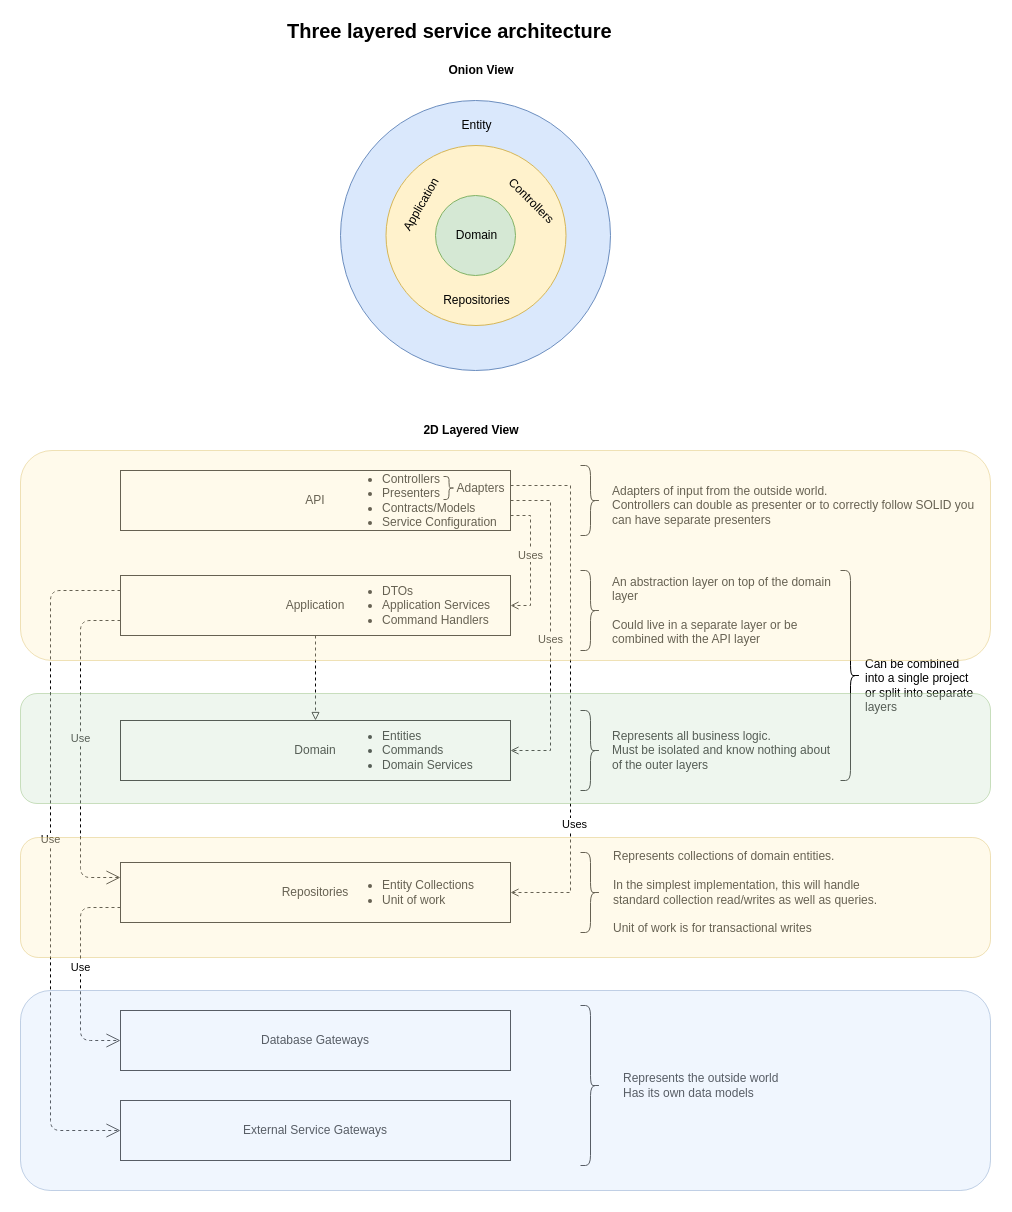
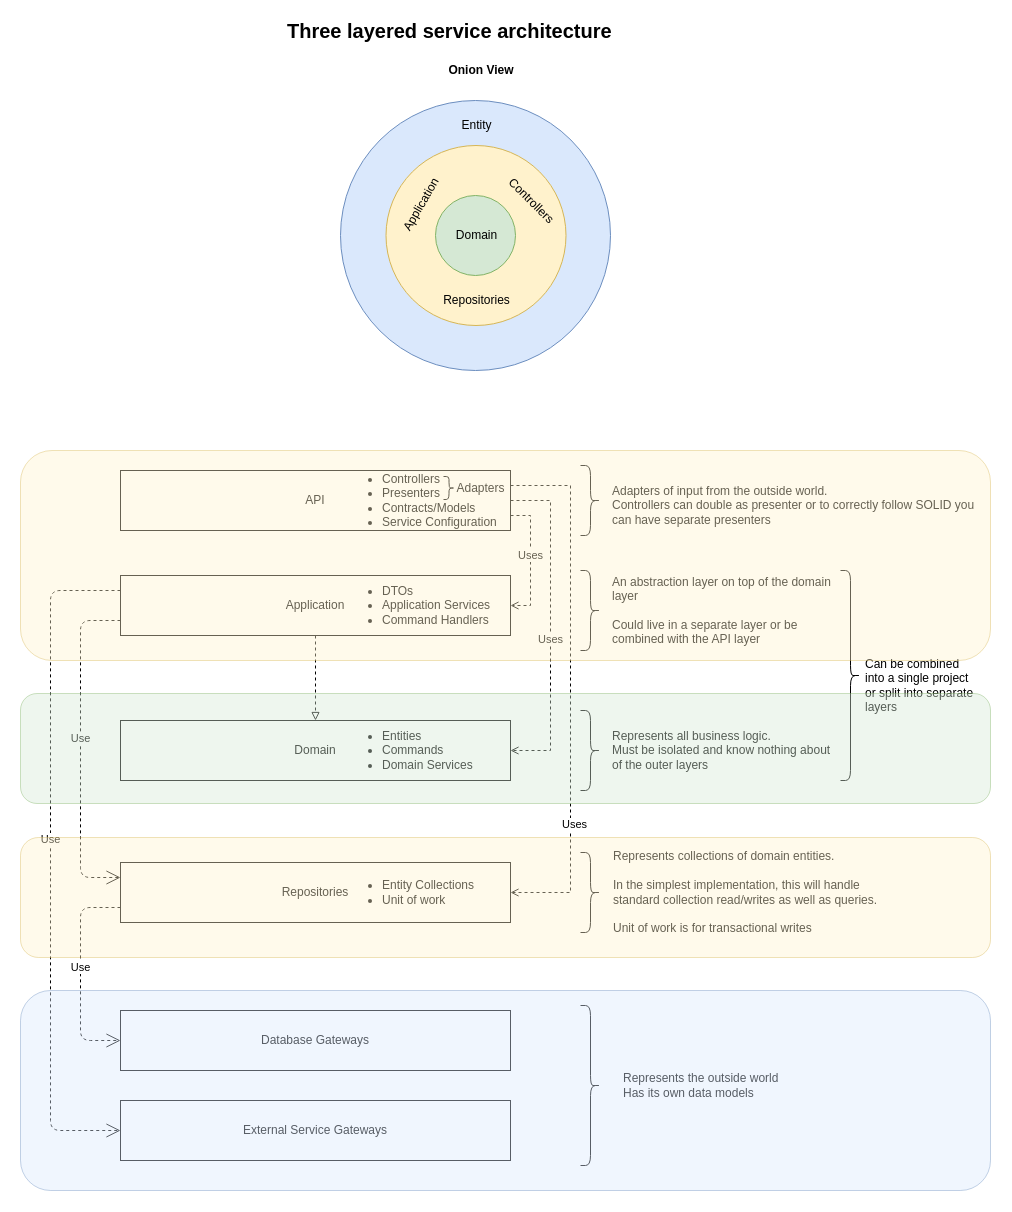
(471, 431) -> none
